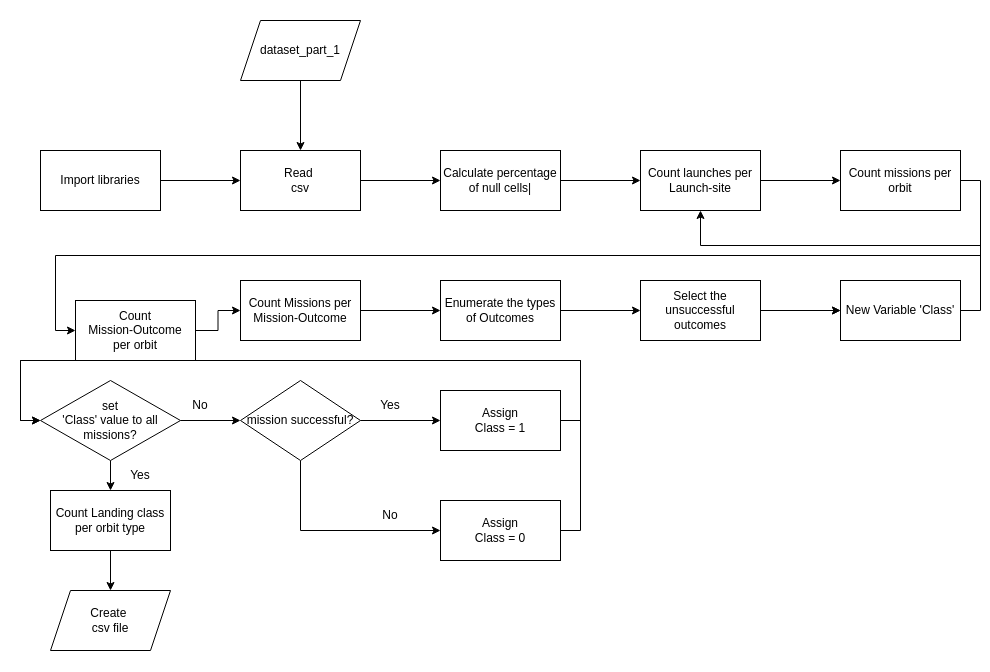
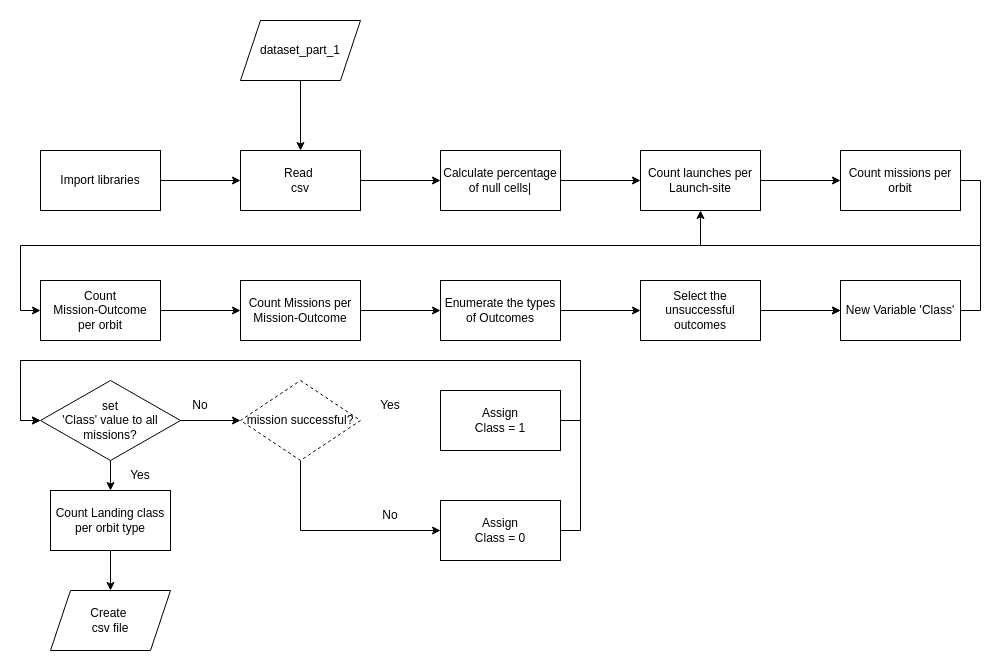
(136, 331) -> (101, 311)
(301, 421) -> (301, 421)
(397, 421) -> none
